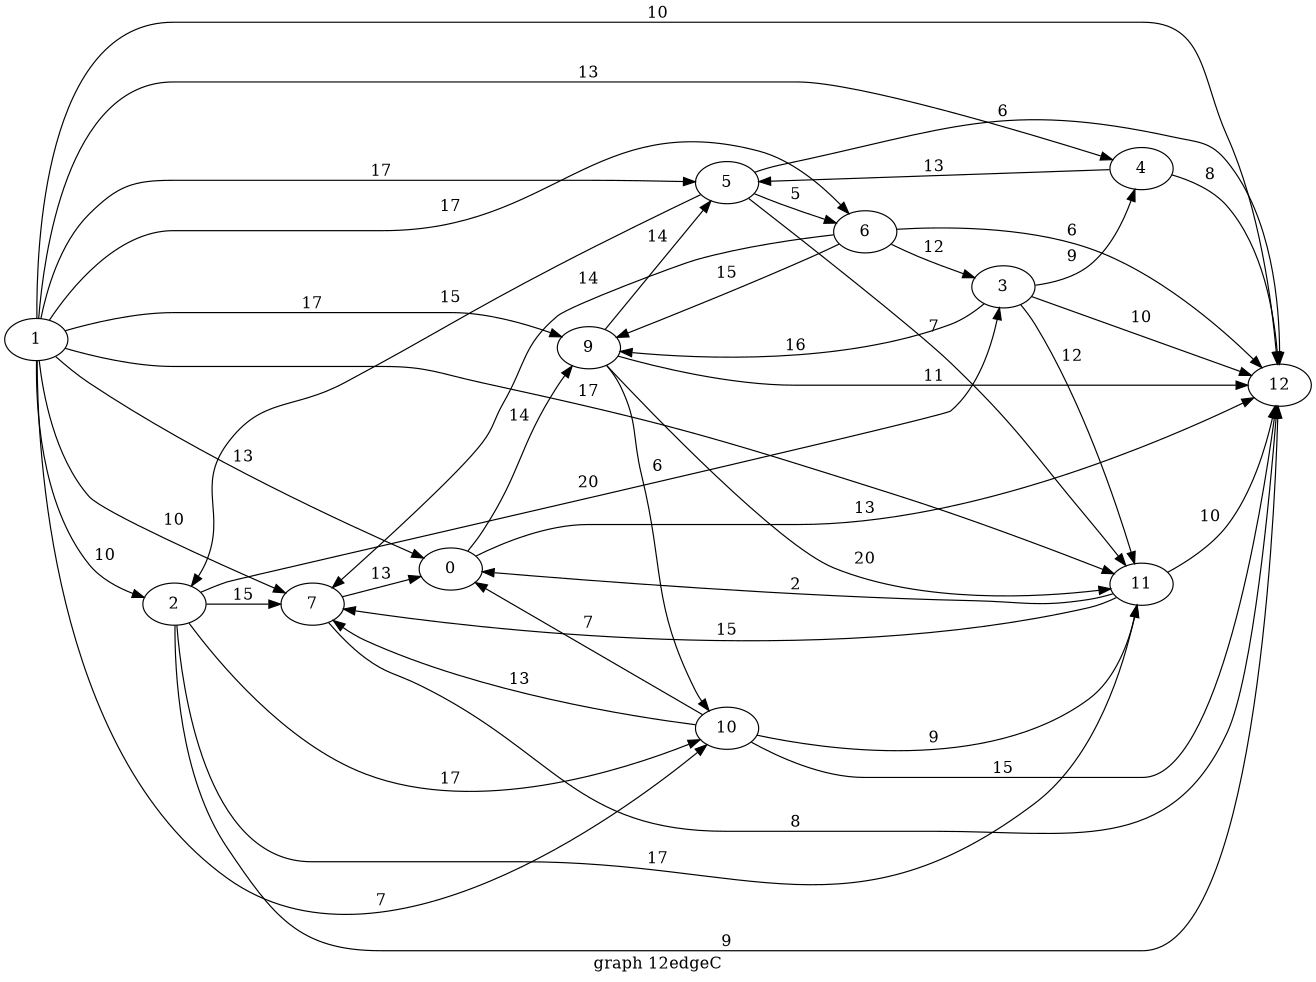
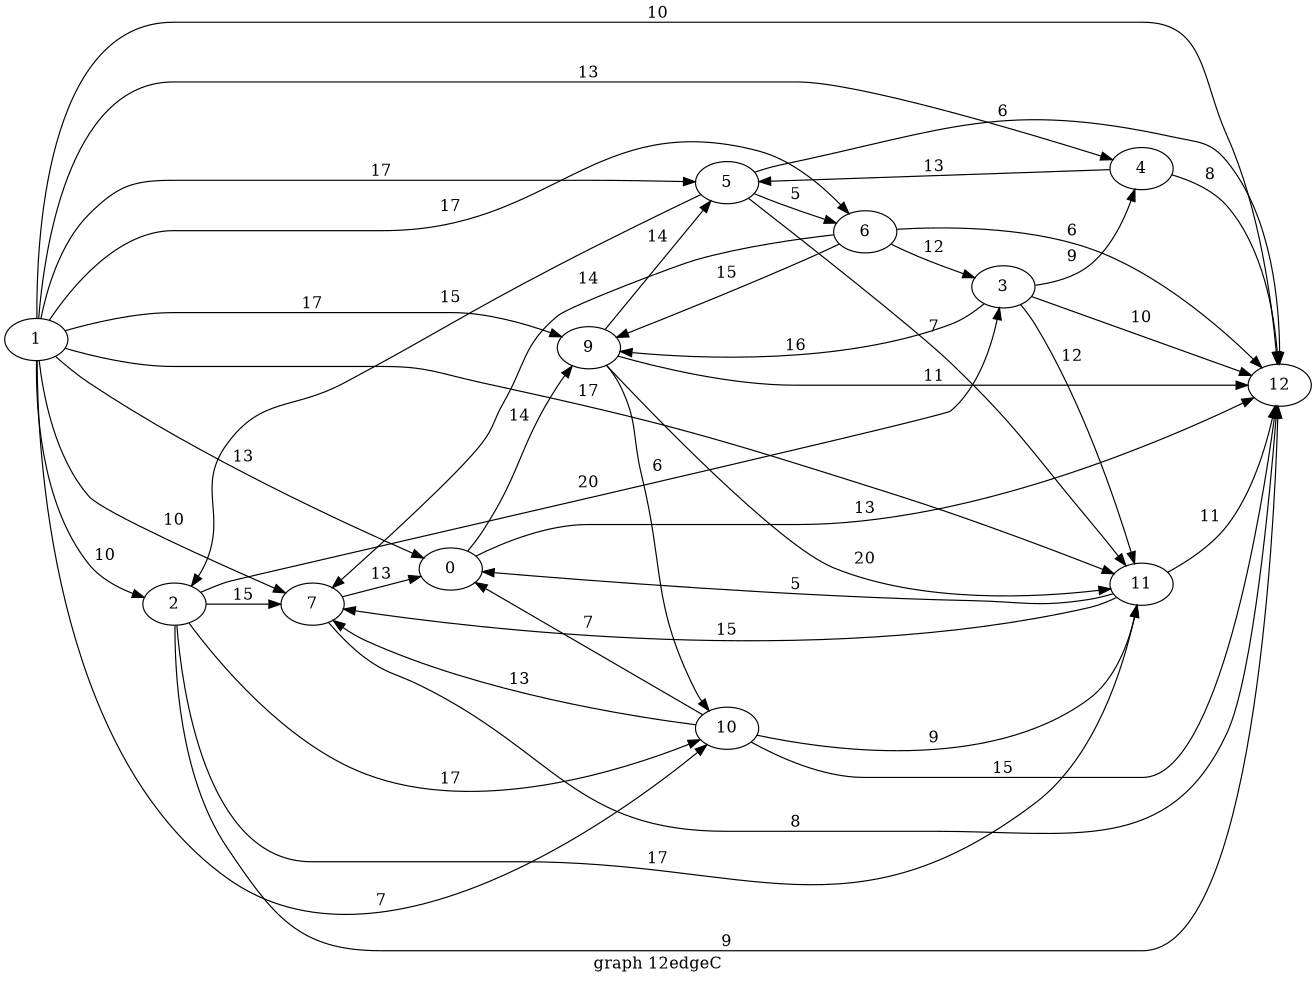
(1211, 517) -> (1211, 517)
(796, 585) -> (796, 585)
